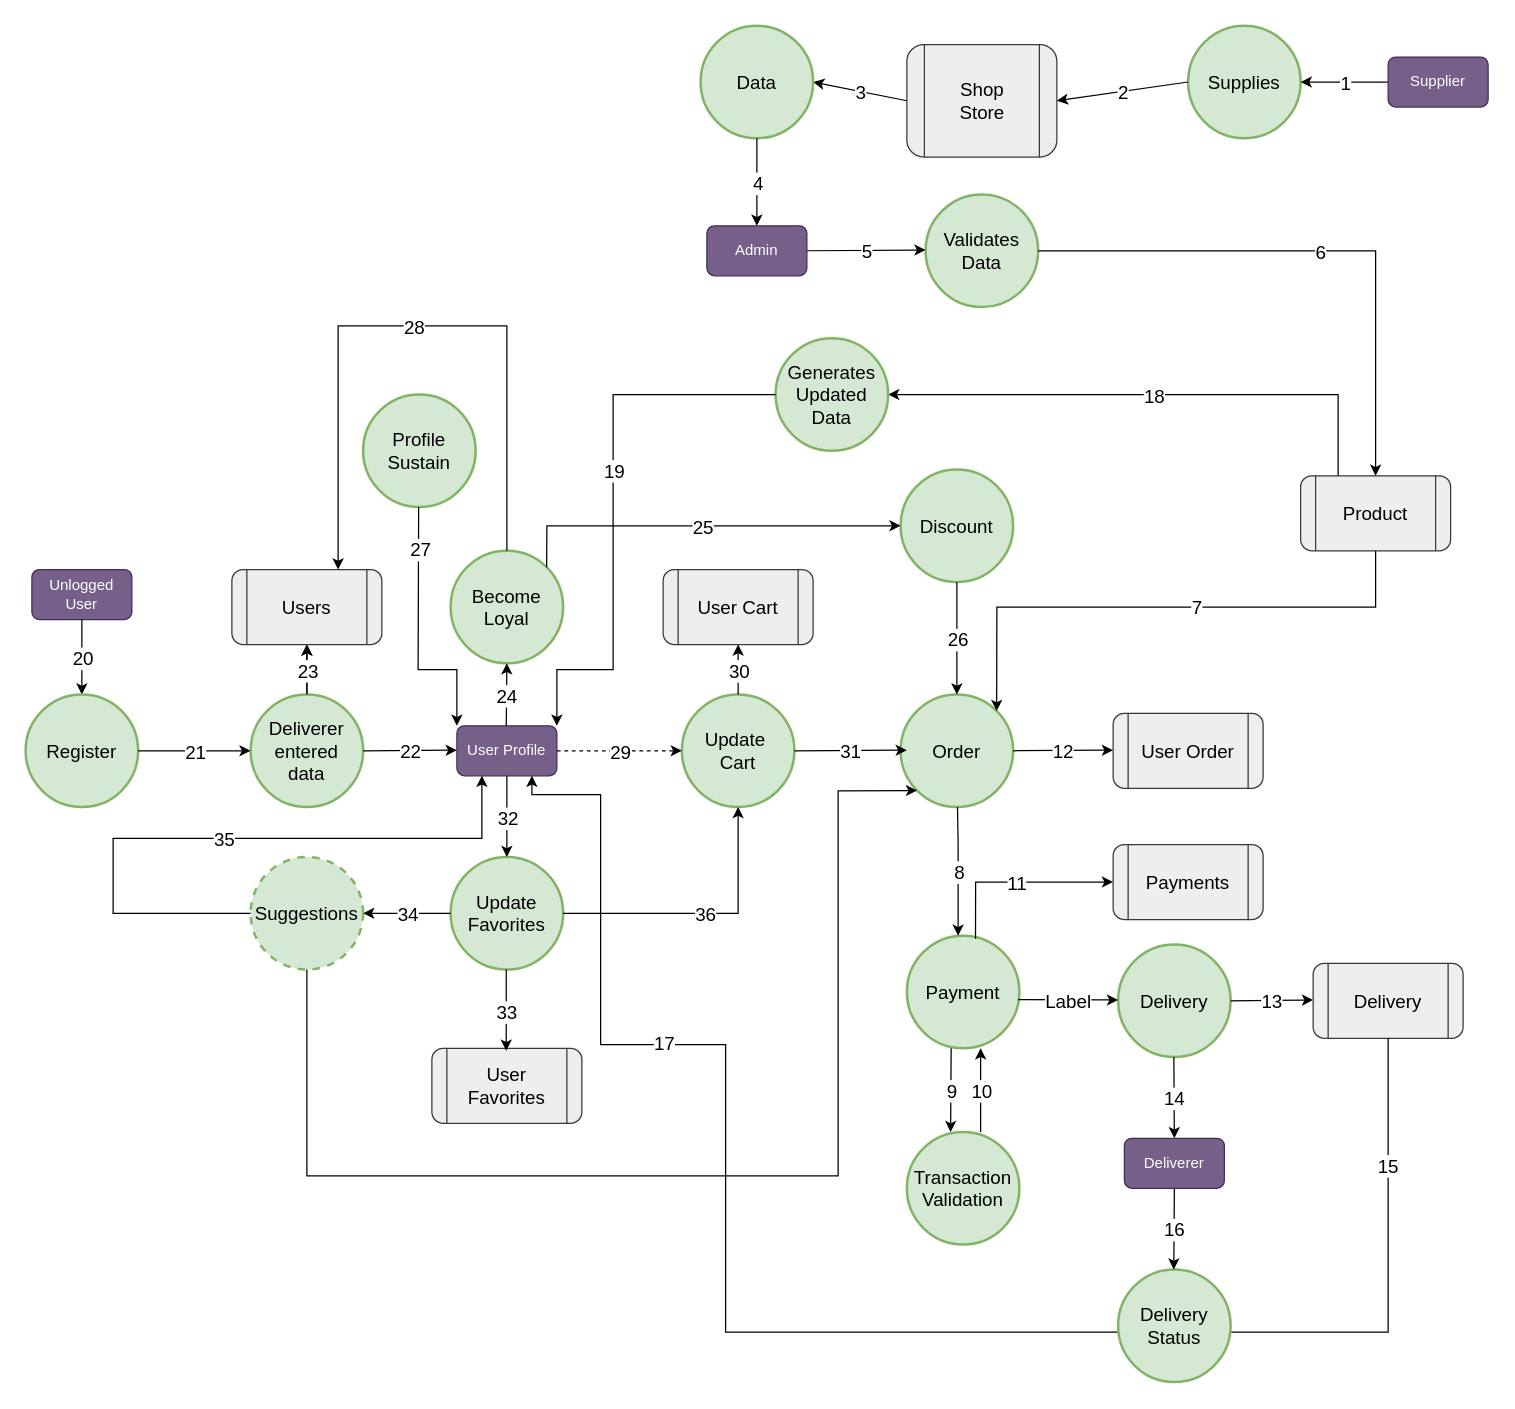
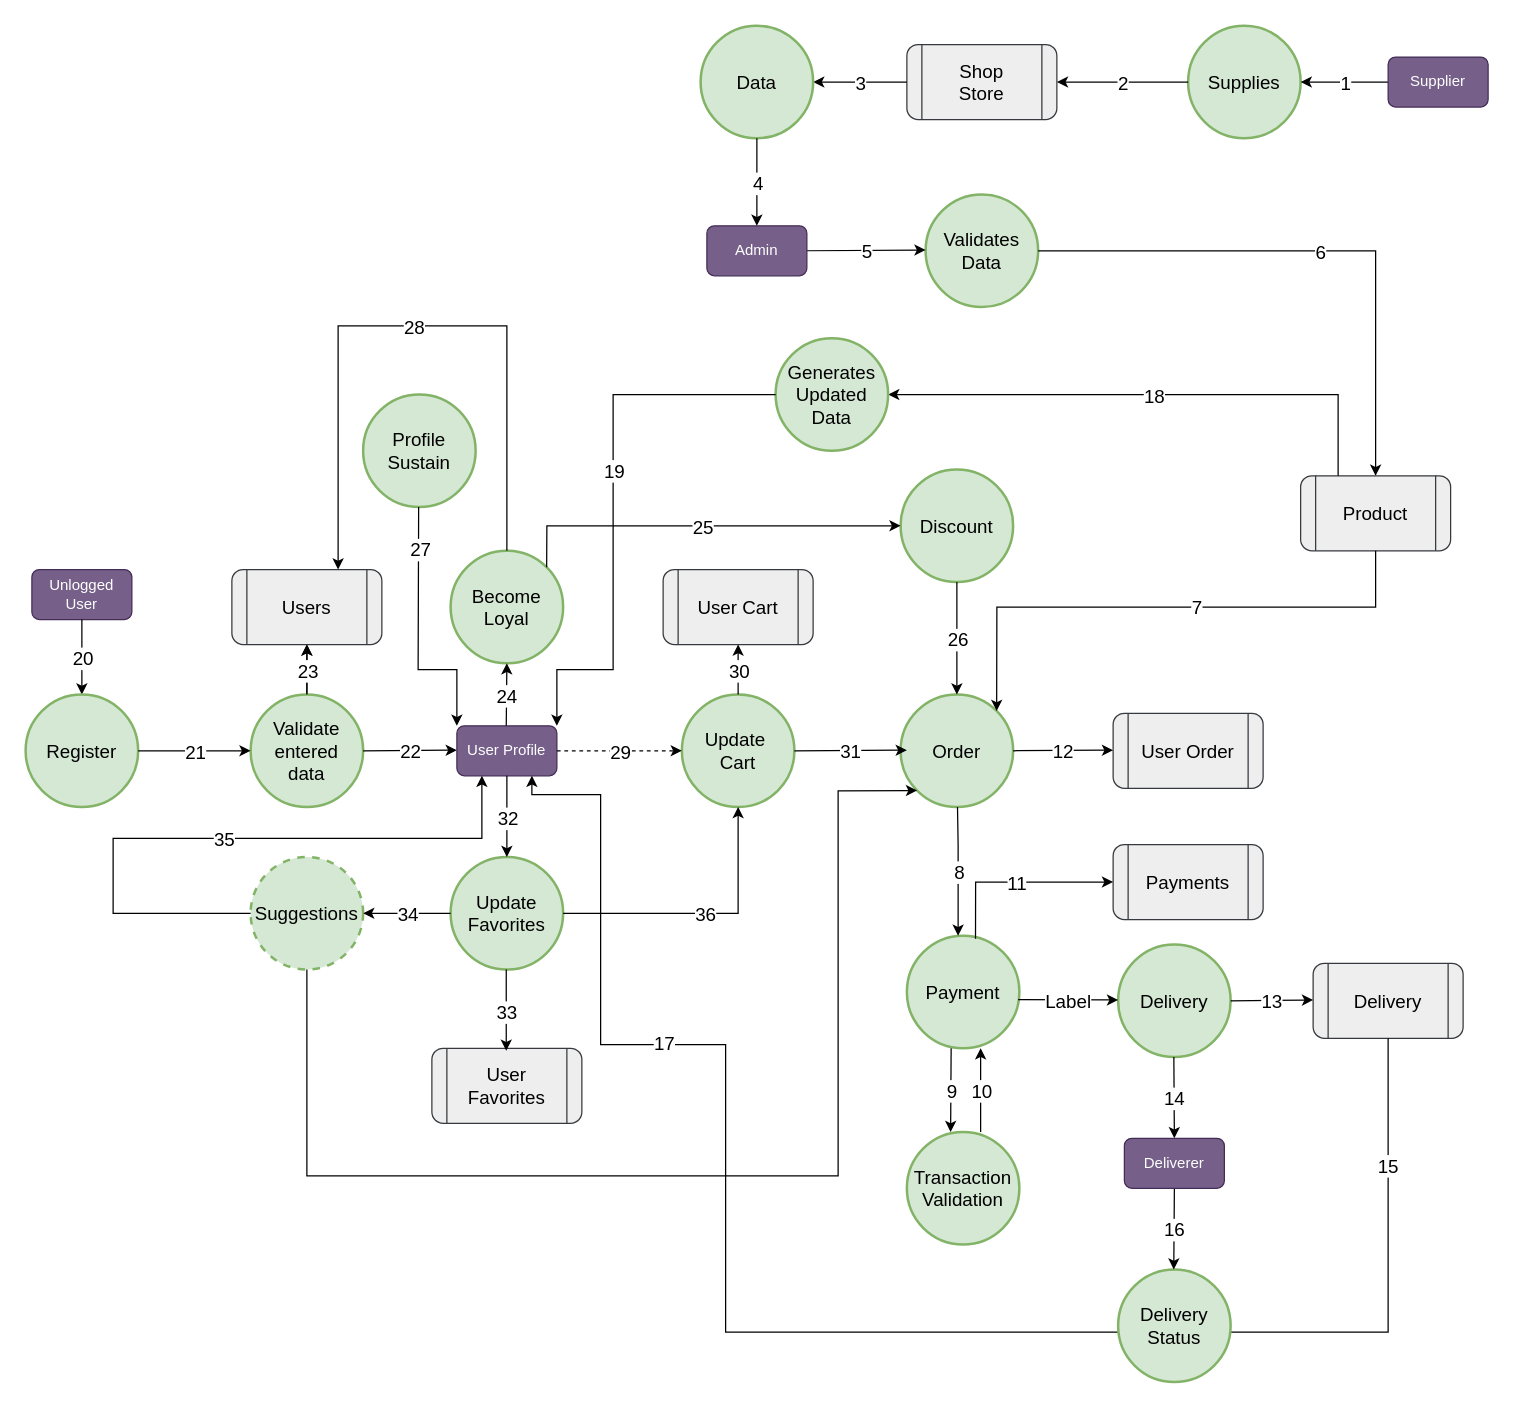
(982, 101) -> (982, 82)
(307, 751) -> (307, 751)
